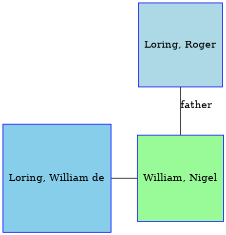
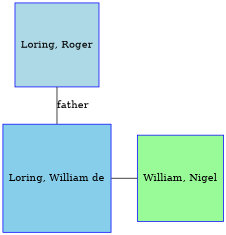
(180, 111) -> (57, 105)
